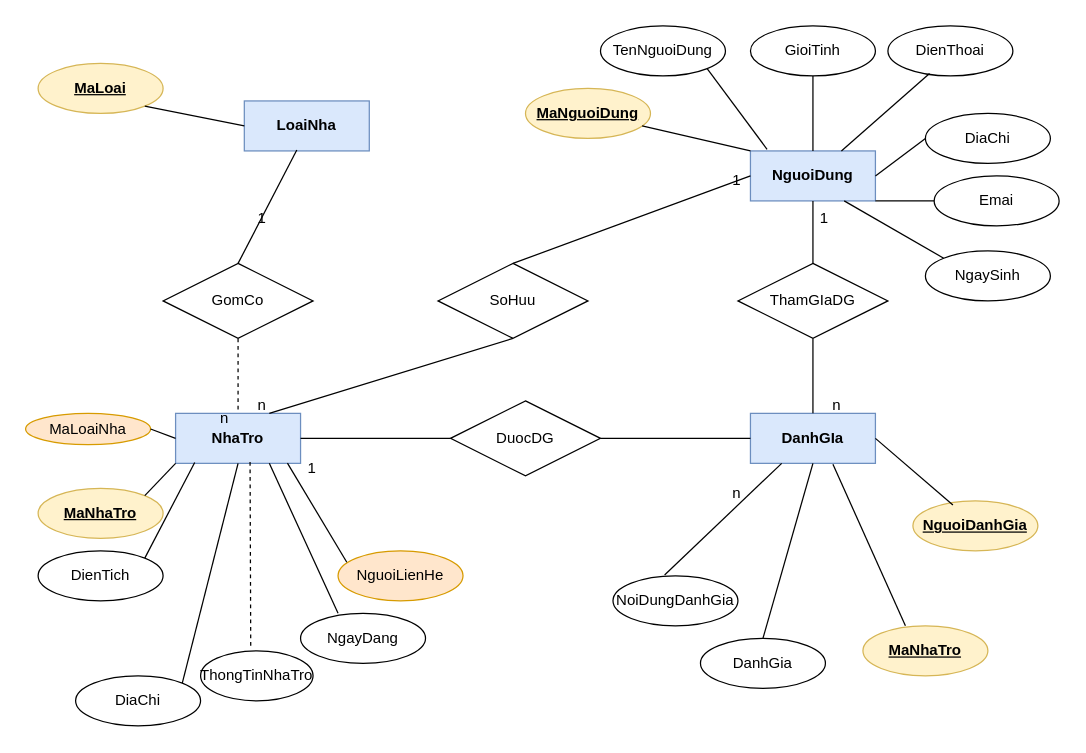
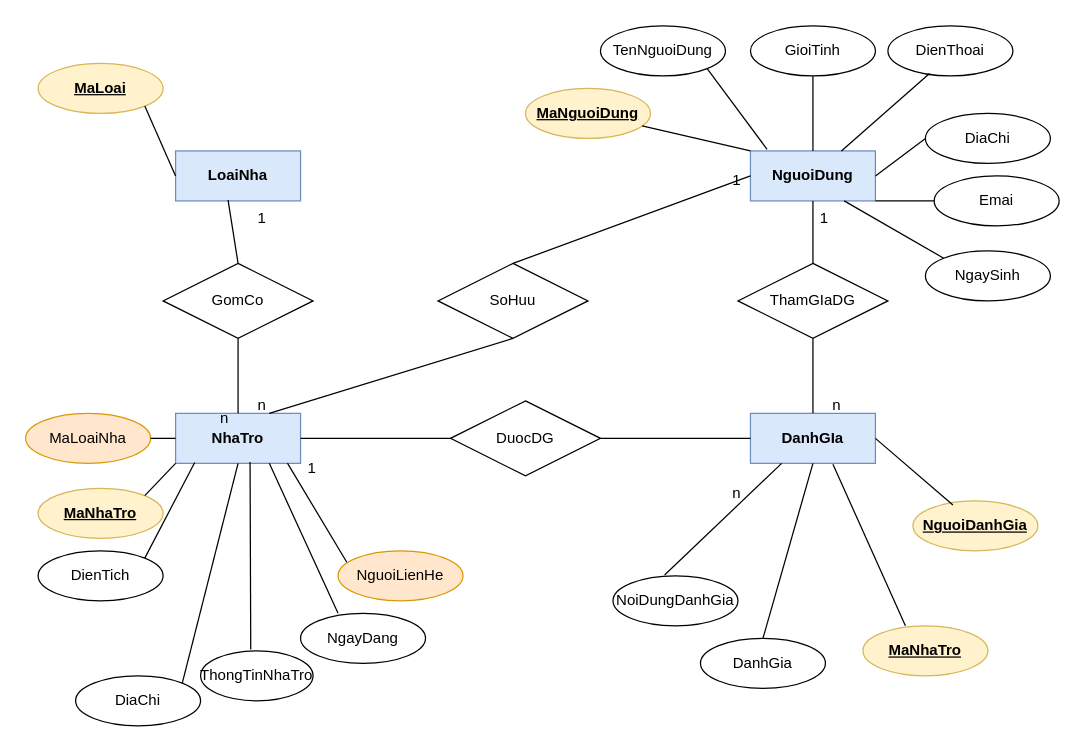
(307, 126) -> (238, 176)
(238, 376) -> (238, 376)
(88, 429) -> (88, 438)
(250, 556) -> (250, 556)
